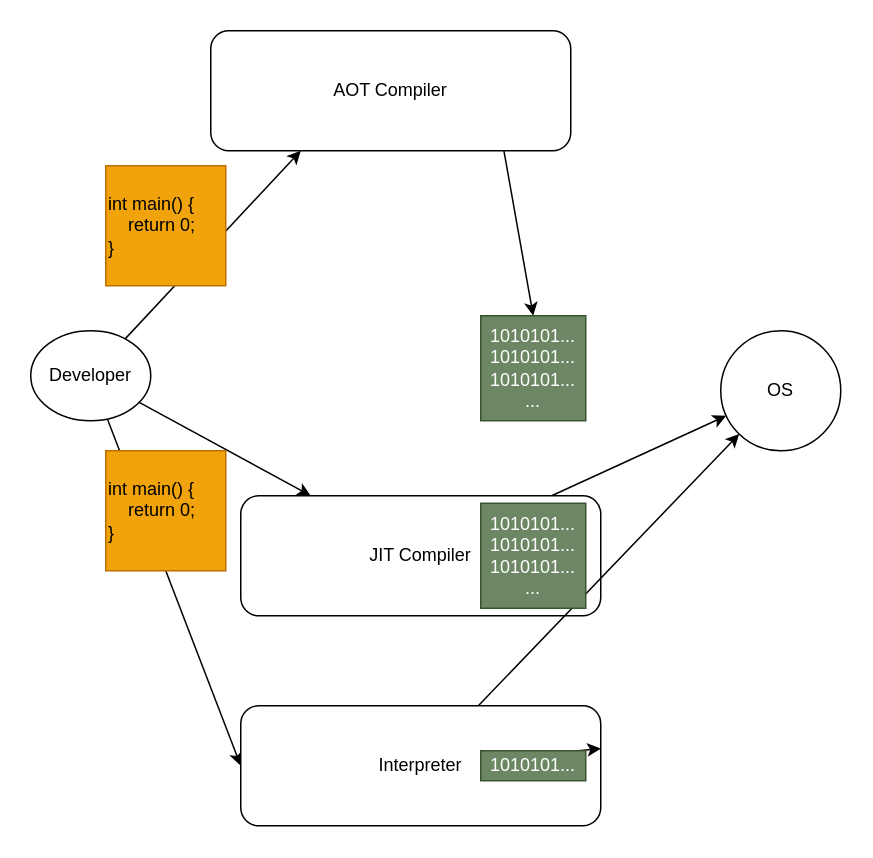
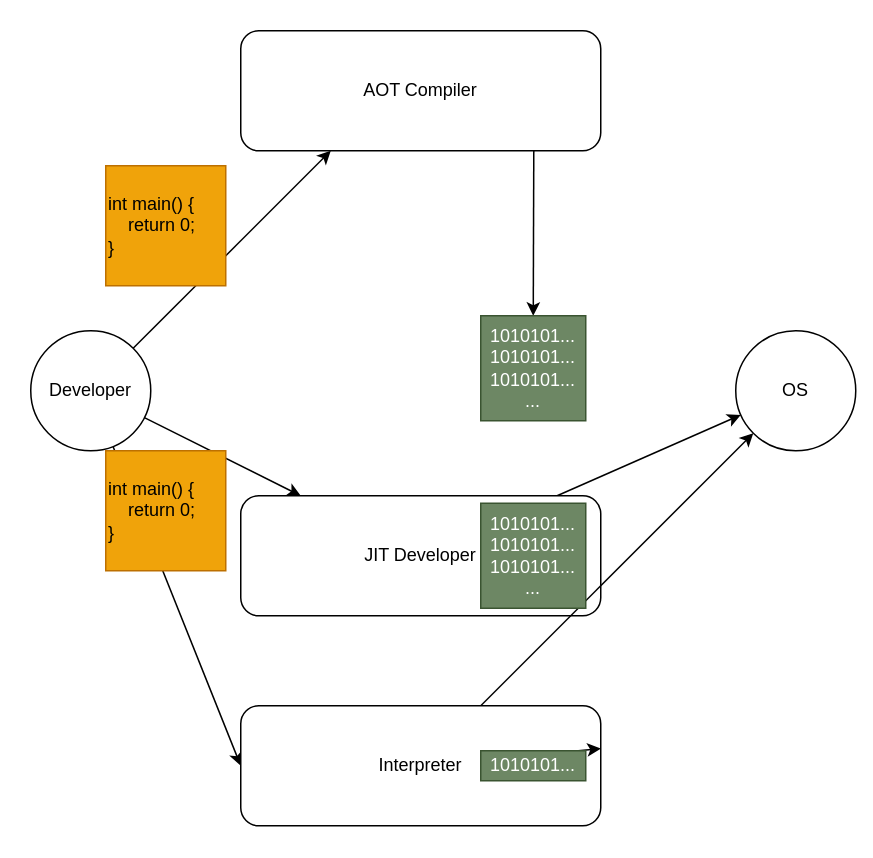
(391, 91) -> (421, 91)
(91, 376) -> (91, 391)
(781, 391) -> (796, 391)
(421, 556) -> (421, 556)
